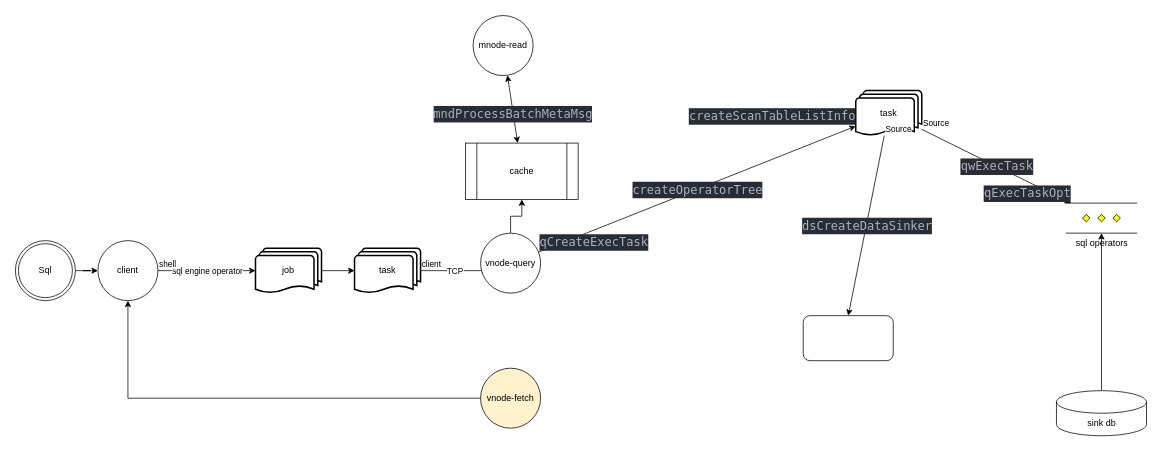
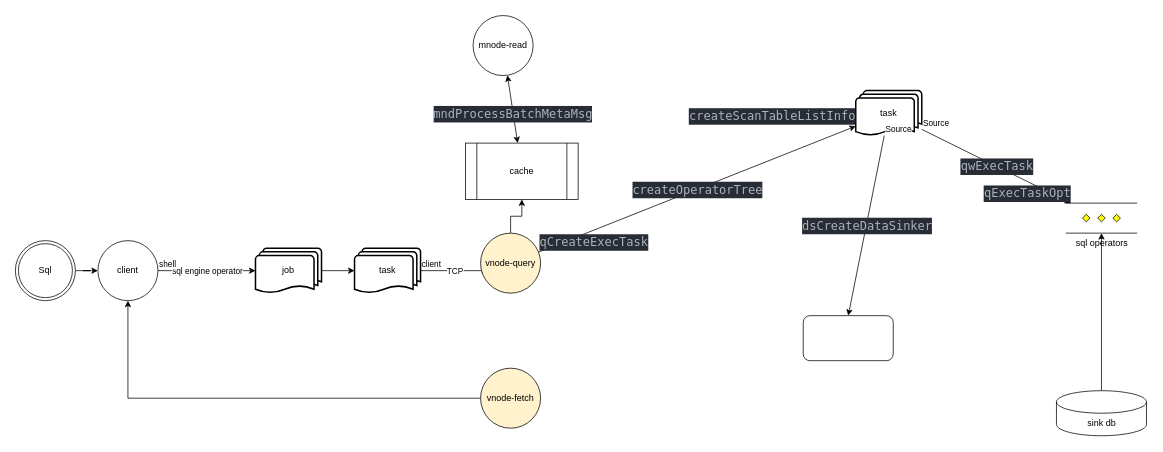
(510, 263) -> (510, 263)
